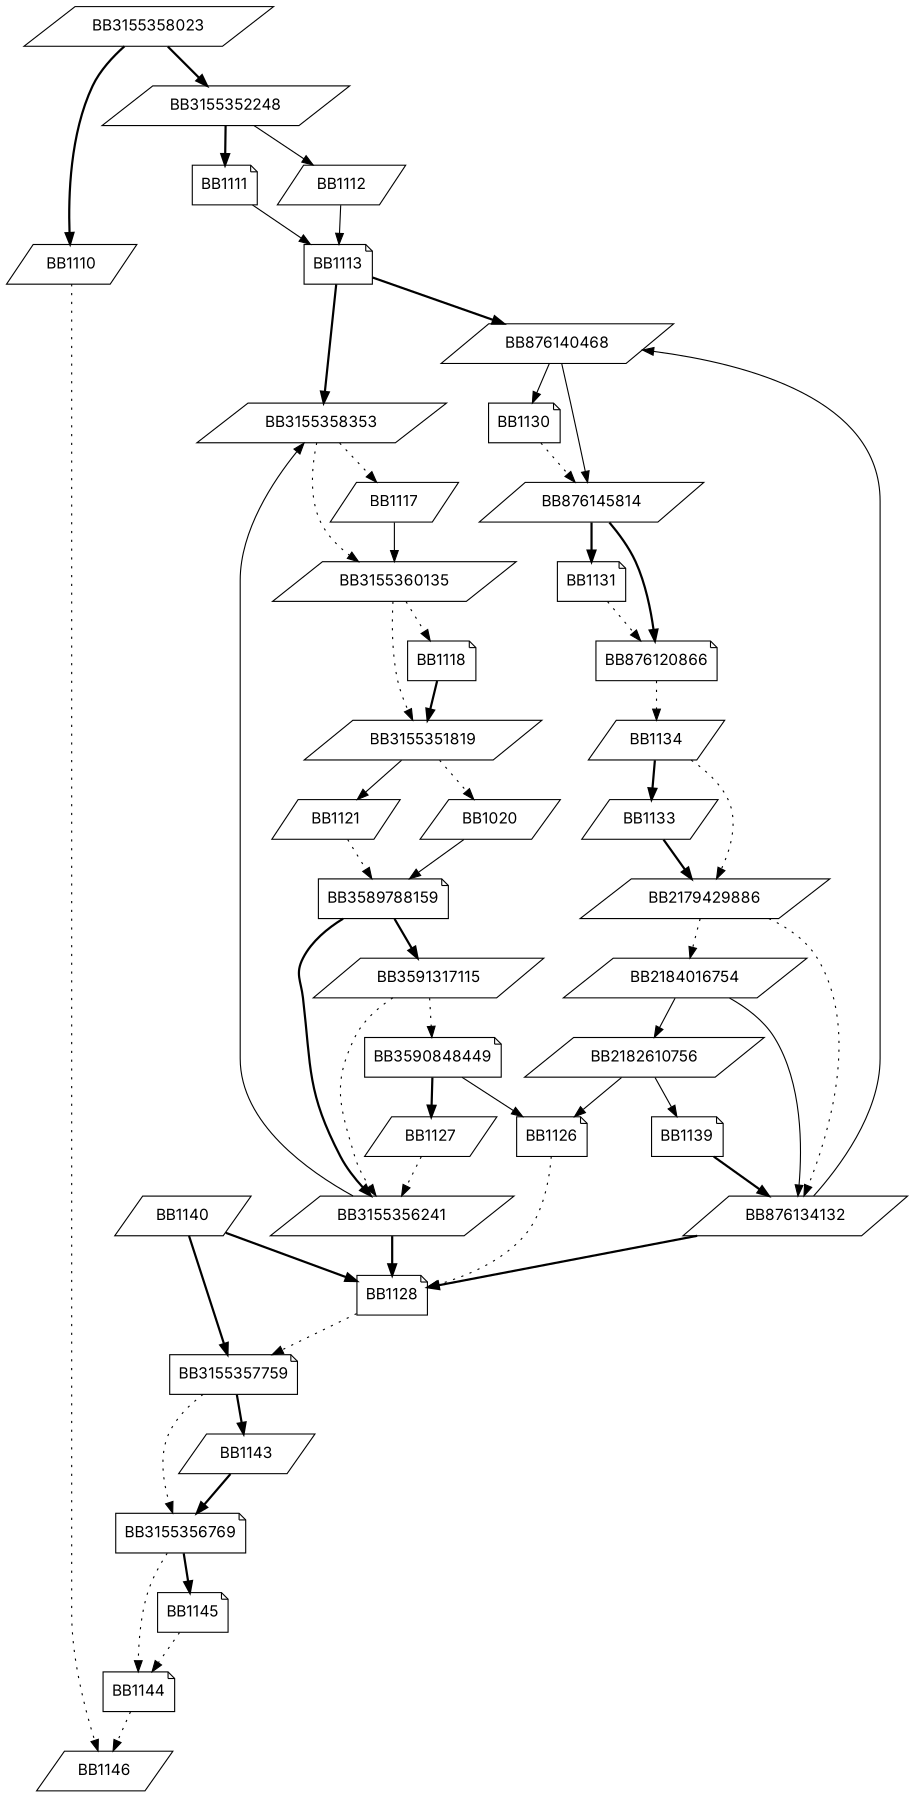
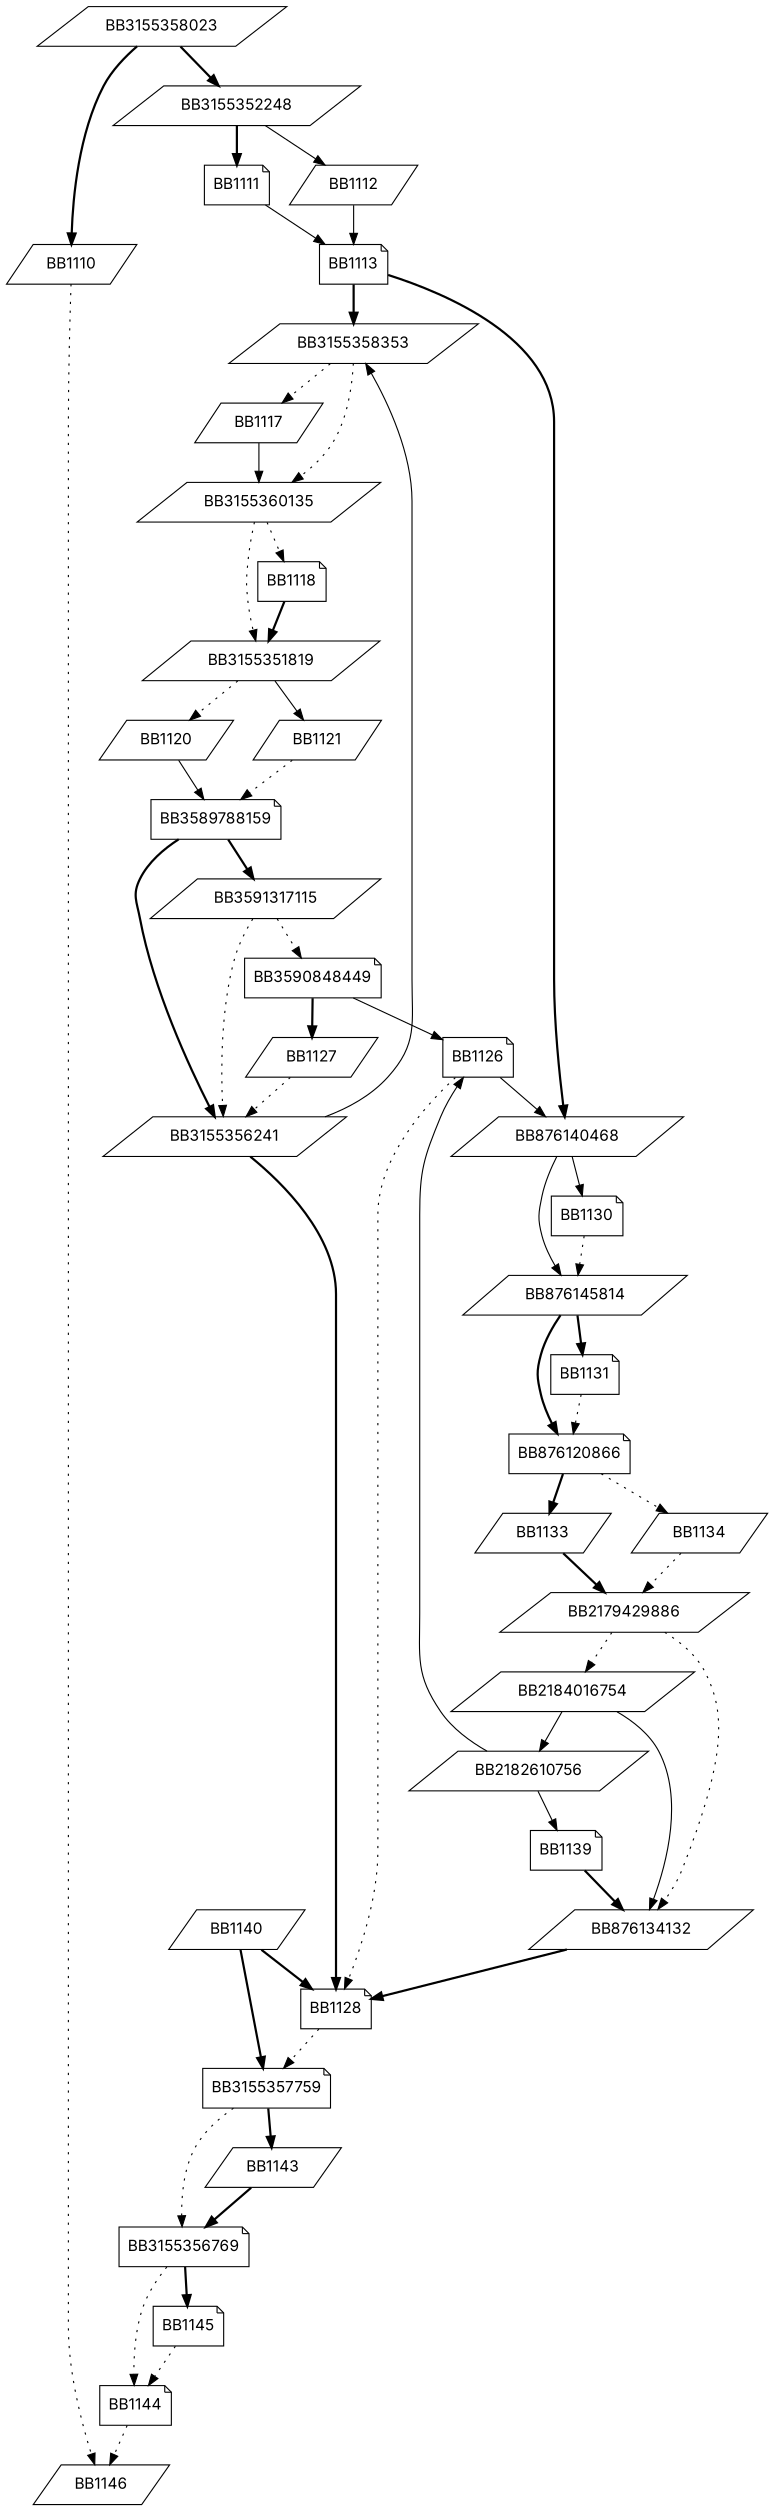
(880, 710) -> (519, 1093)
(654, 774) -> (558, 1488)
(490, 819) -> (166, 740)
